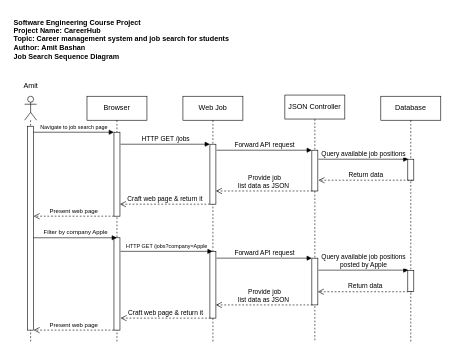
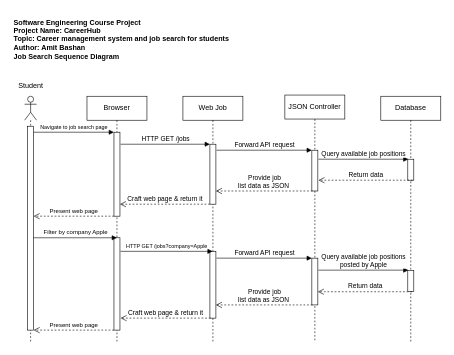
(31, 86) -> (31, 86)
